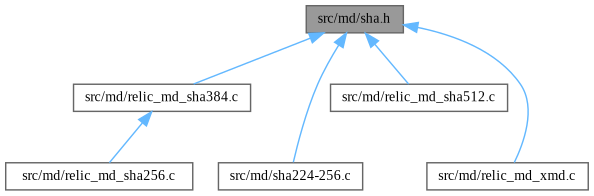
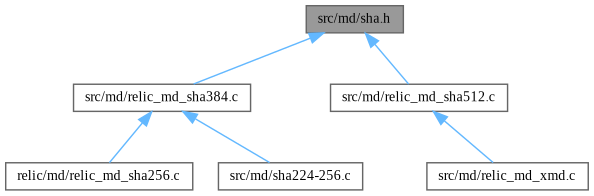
(508, 70) -> (469, 142)
(311, 102) -> (233, 141)
(99, 176) -> (99, 176)
